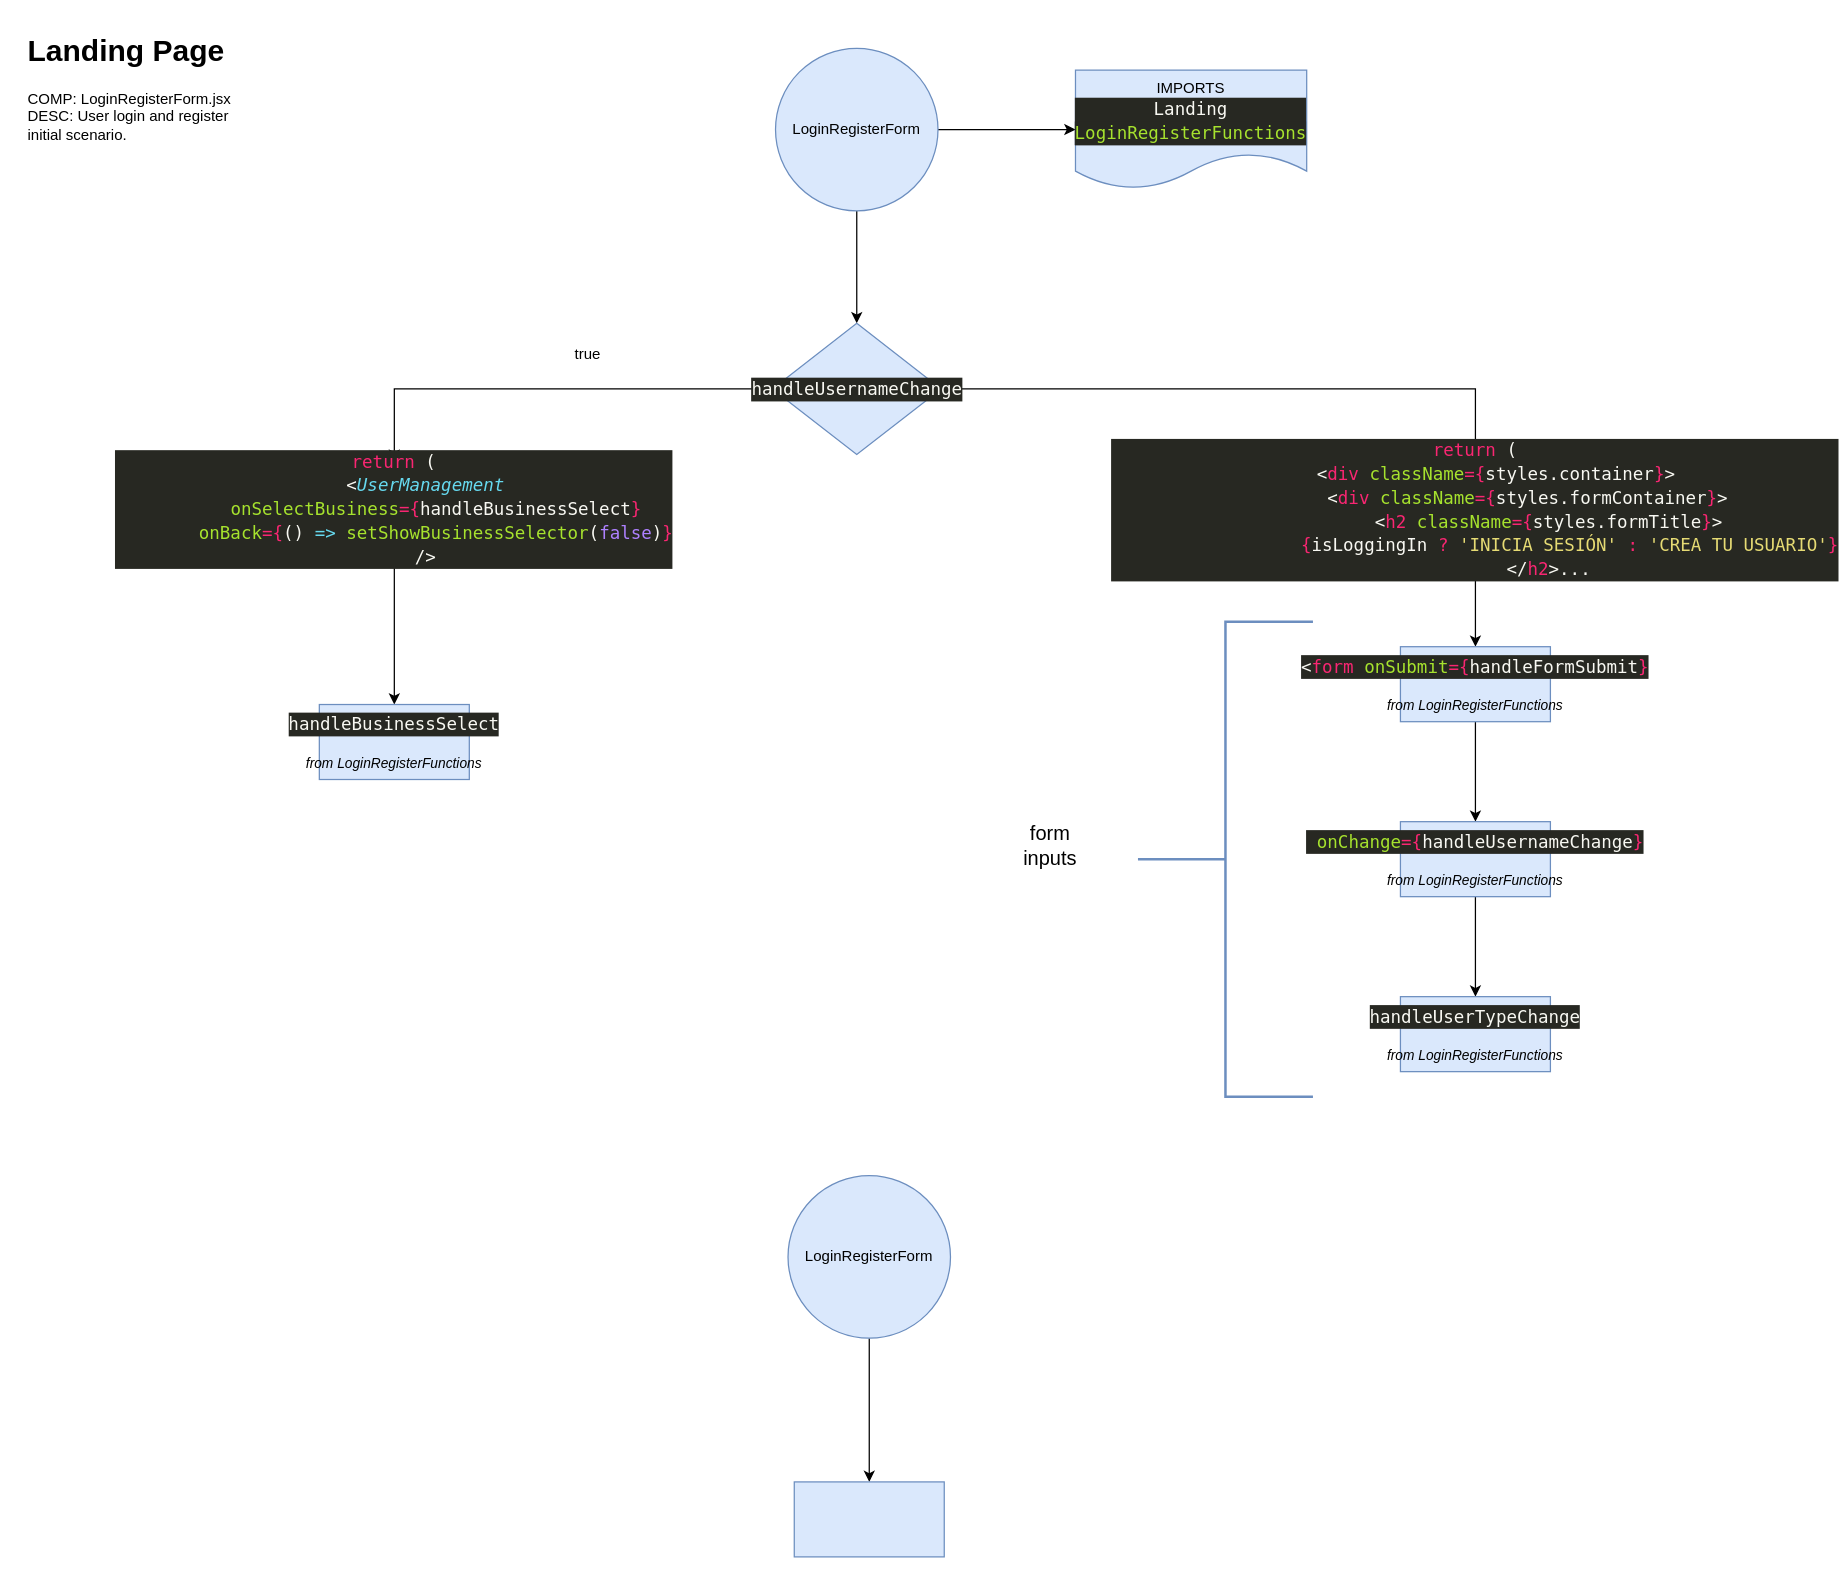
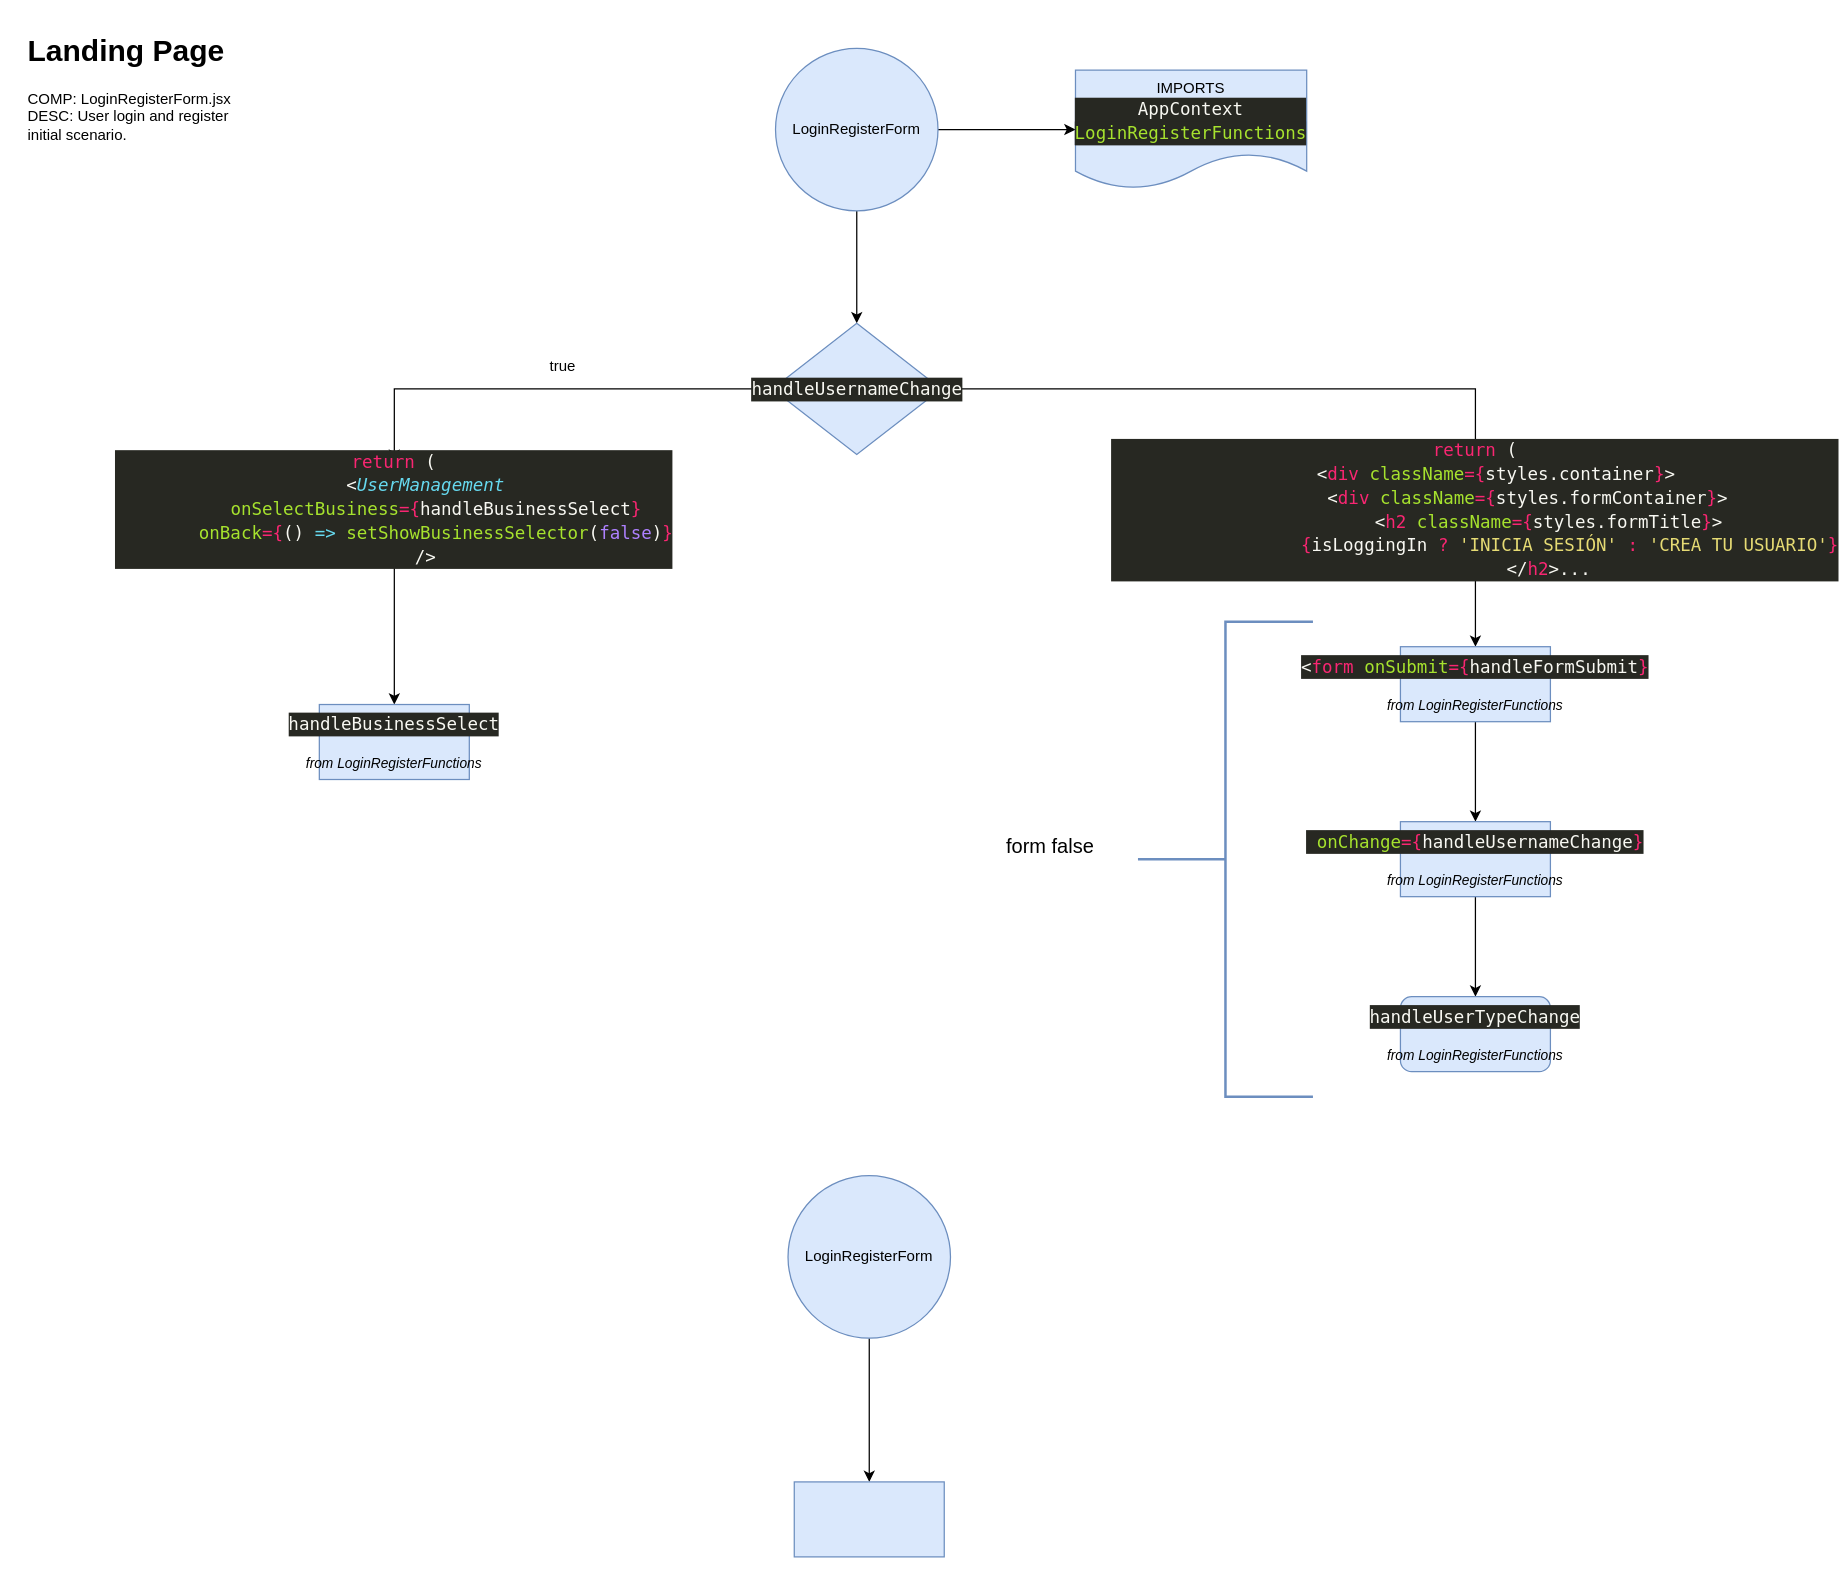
(1191, 112) -> (1191, 112)
(588, 354) -> (563, 367)
(1051, 846) -> (1051, 846)
(1476, 1034) -> (1476, 1034)
